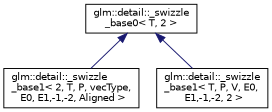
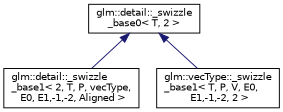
(212, 88) -> (218, 88)
